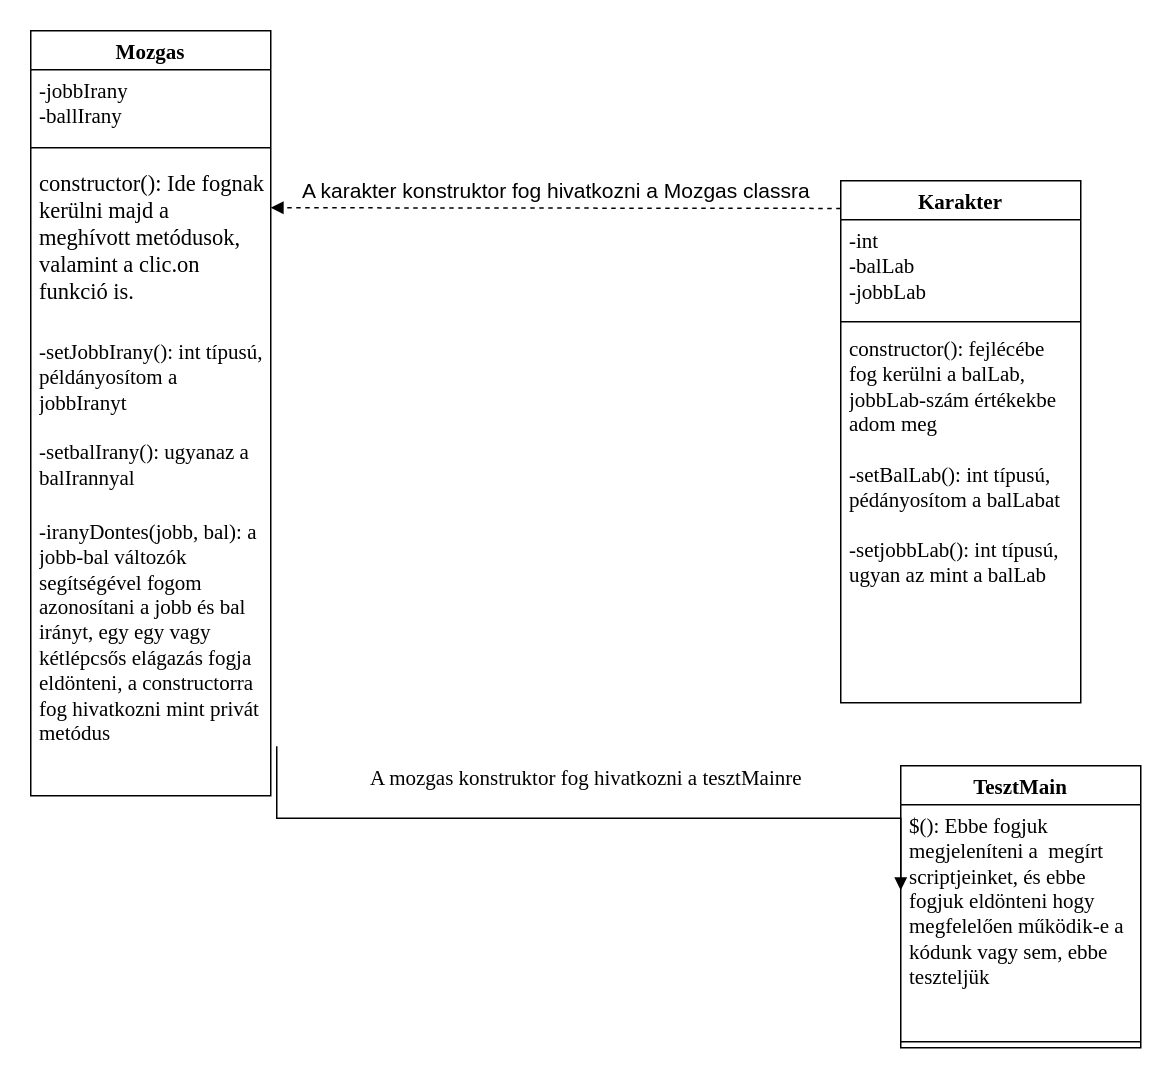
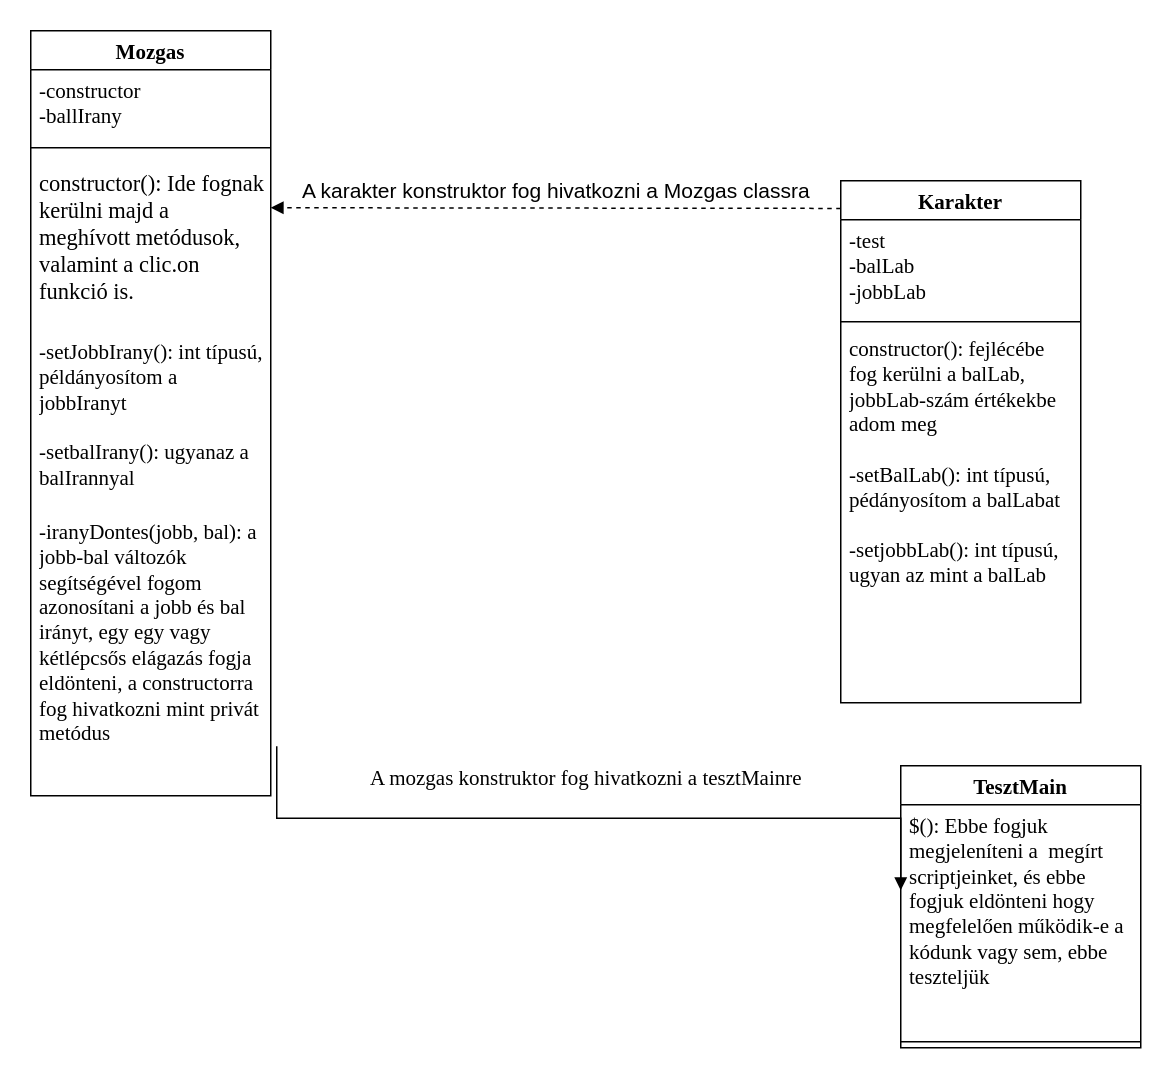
(99, 105) -> (110, 105)
(897, 268) -> (897, 268)
